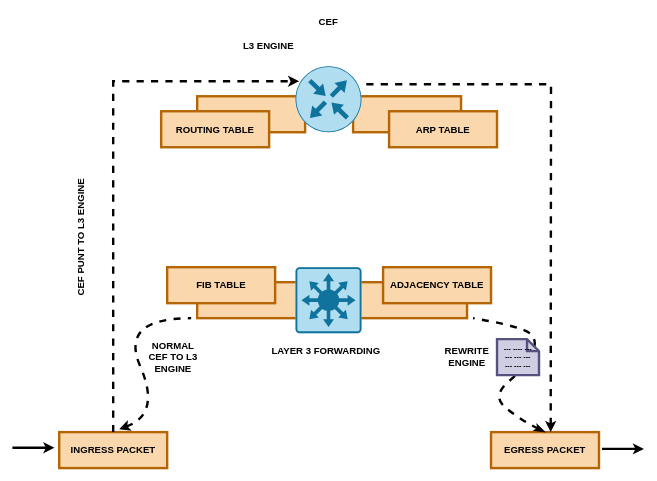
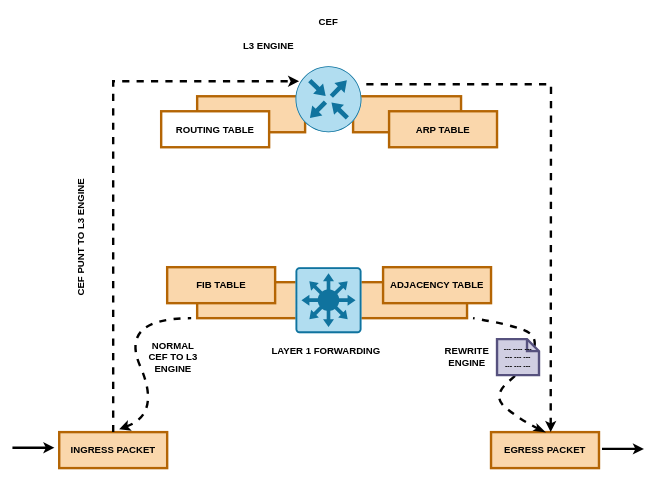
(215, 129) -> (215, 129)
(326, 351) -> (326, 351)
